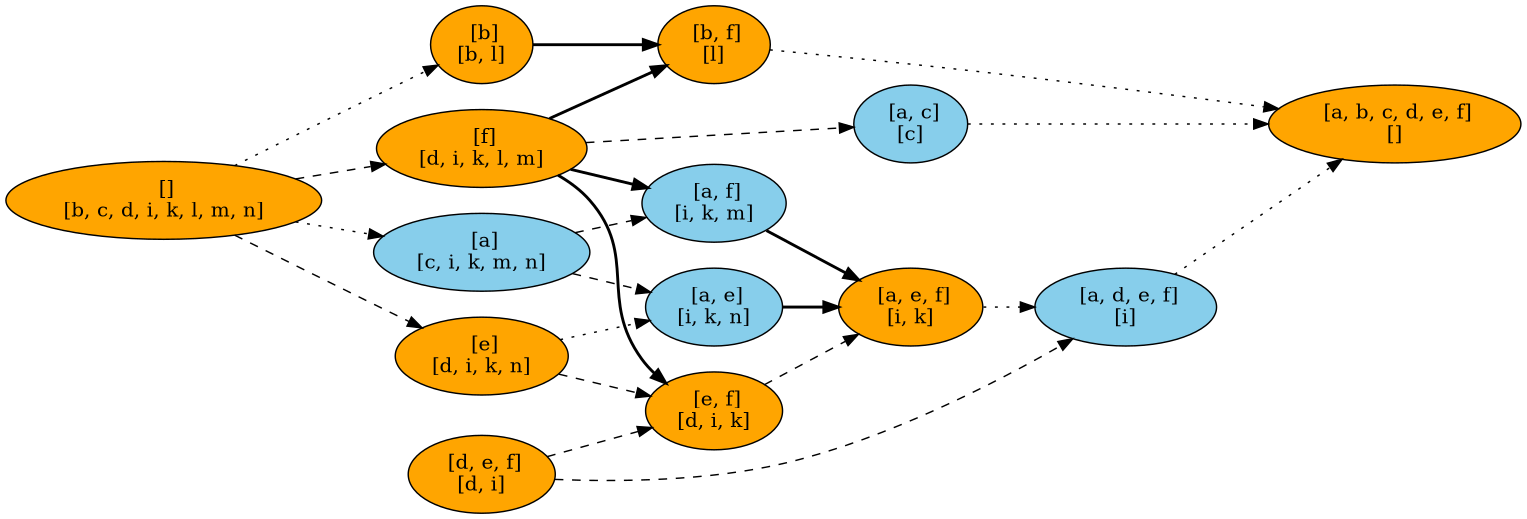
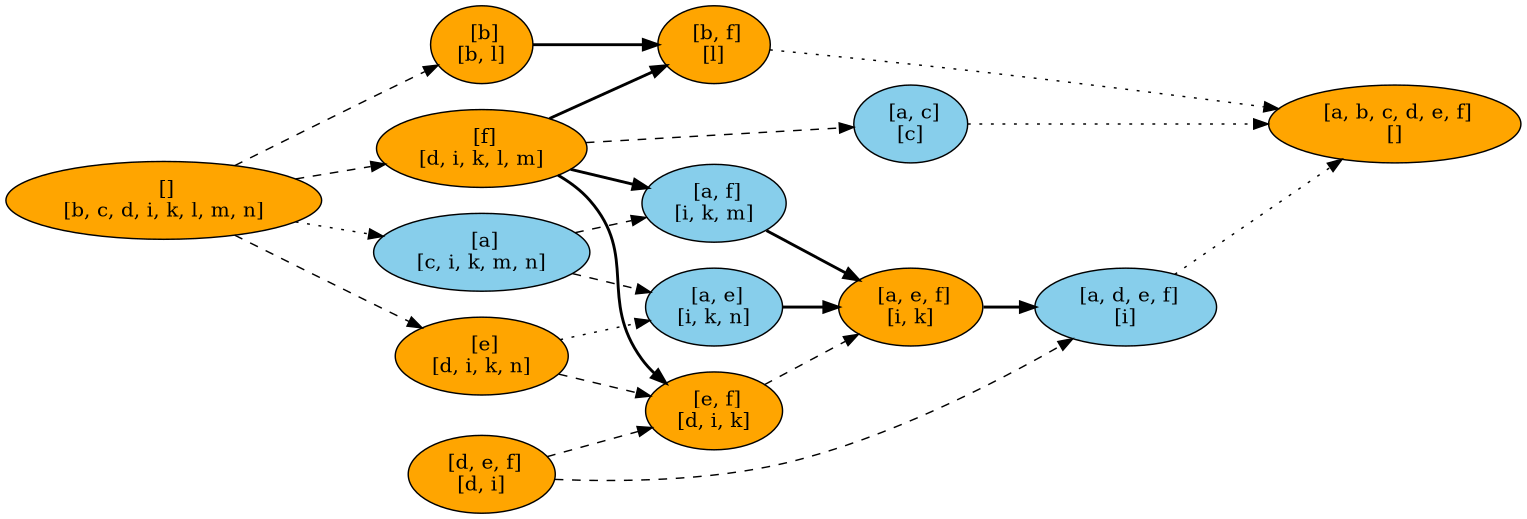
(330, 118) -> (330, 118)
(1002, 307) -> (1002, 307)
